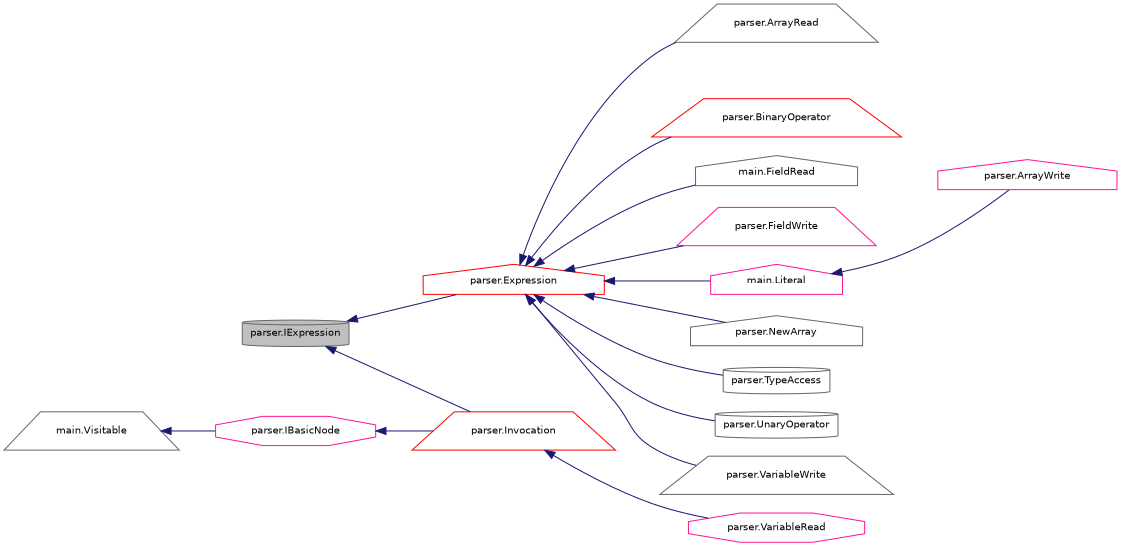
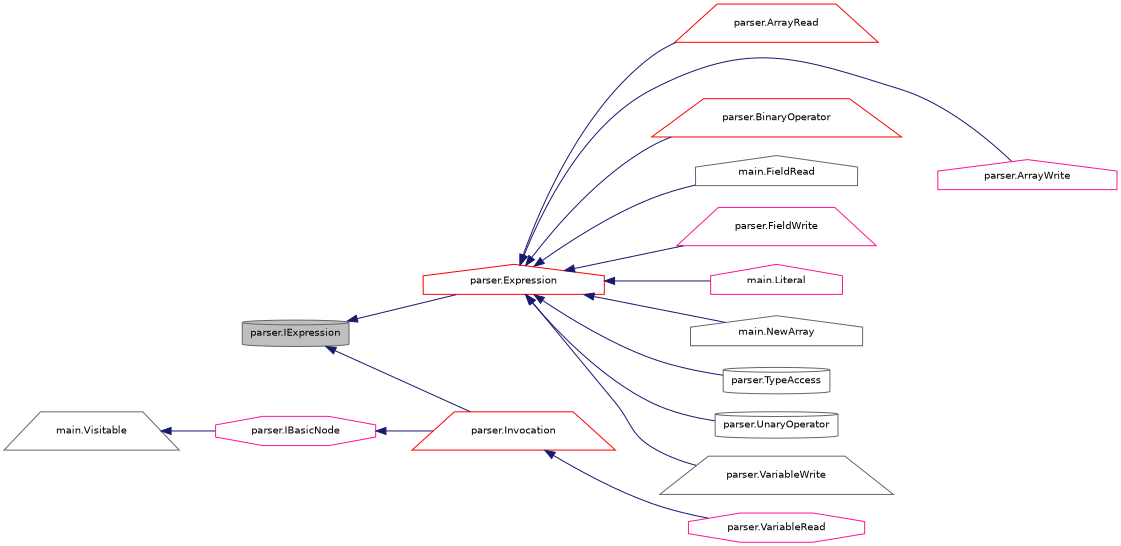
(777, 23) -> (777, 23)
(930, 241) -> (736, 60)
(777, 332) -> (777, 332)
